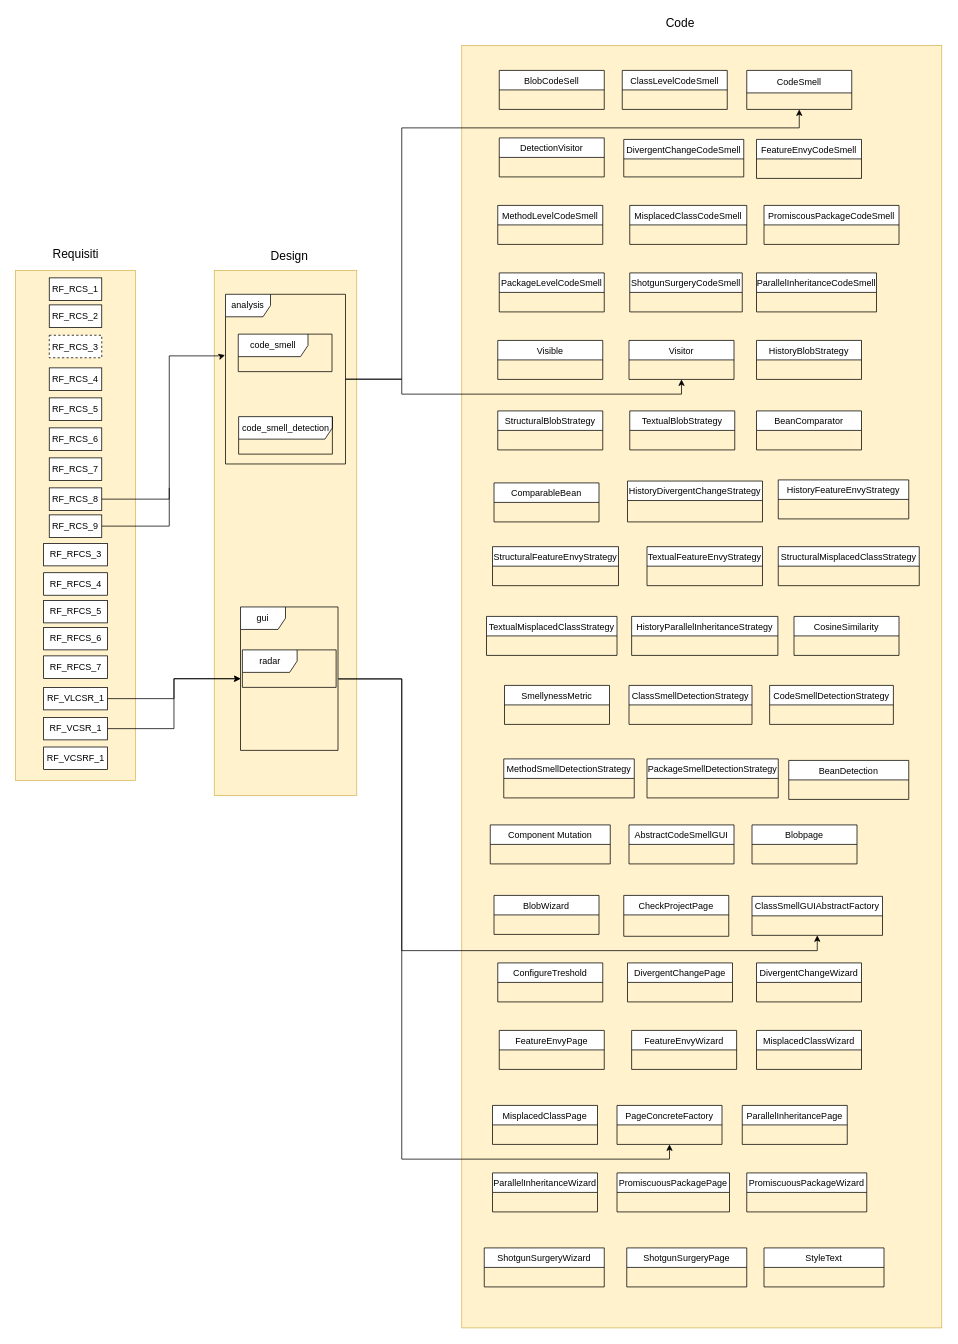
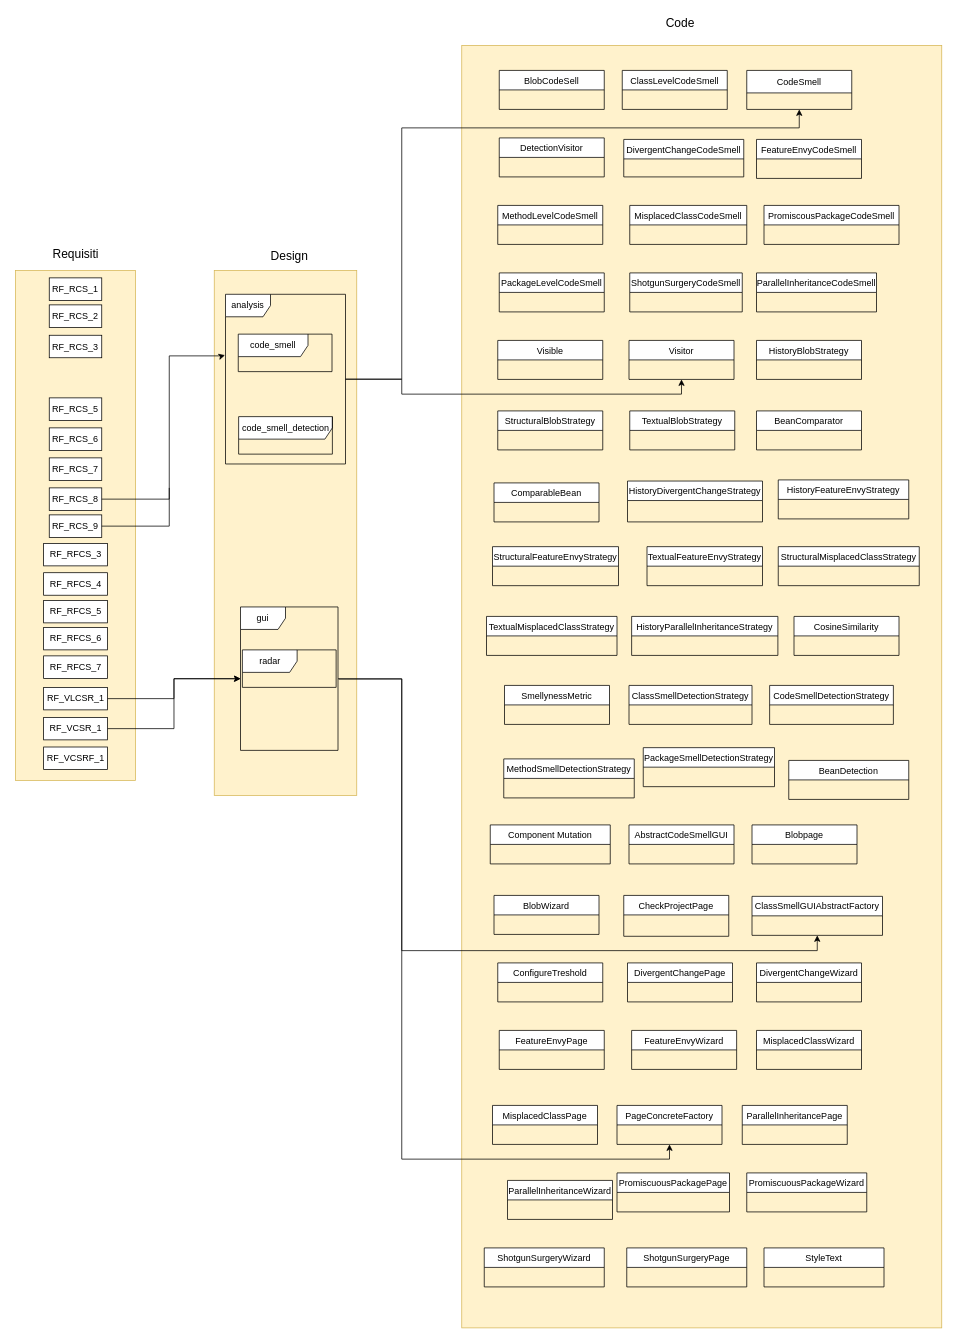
(75, 347) -> (75, 347)
(75, 379) -> none
(713, 778) -> (709, 767)
(545, 1192) -> (560, 1200)
